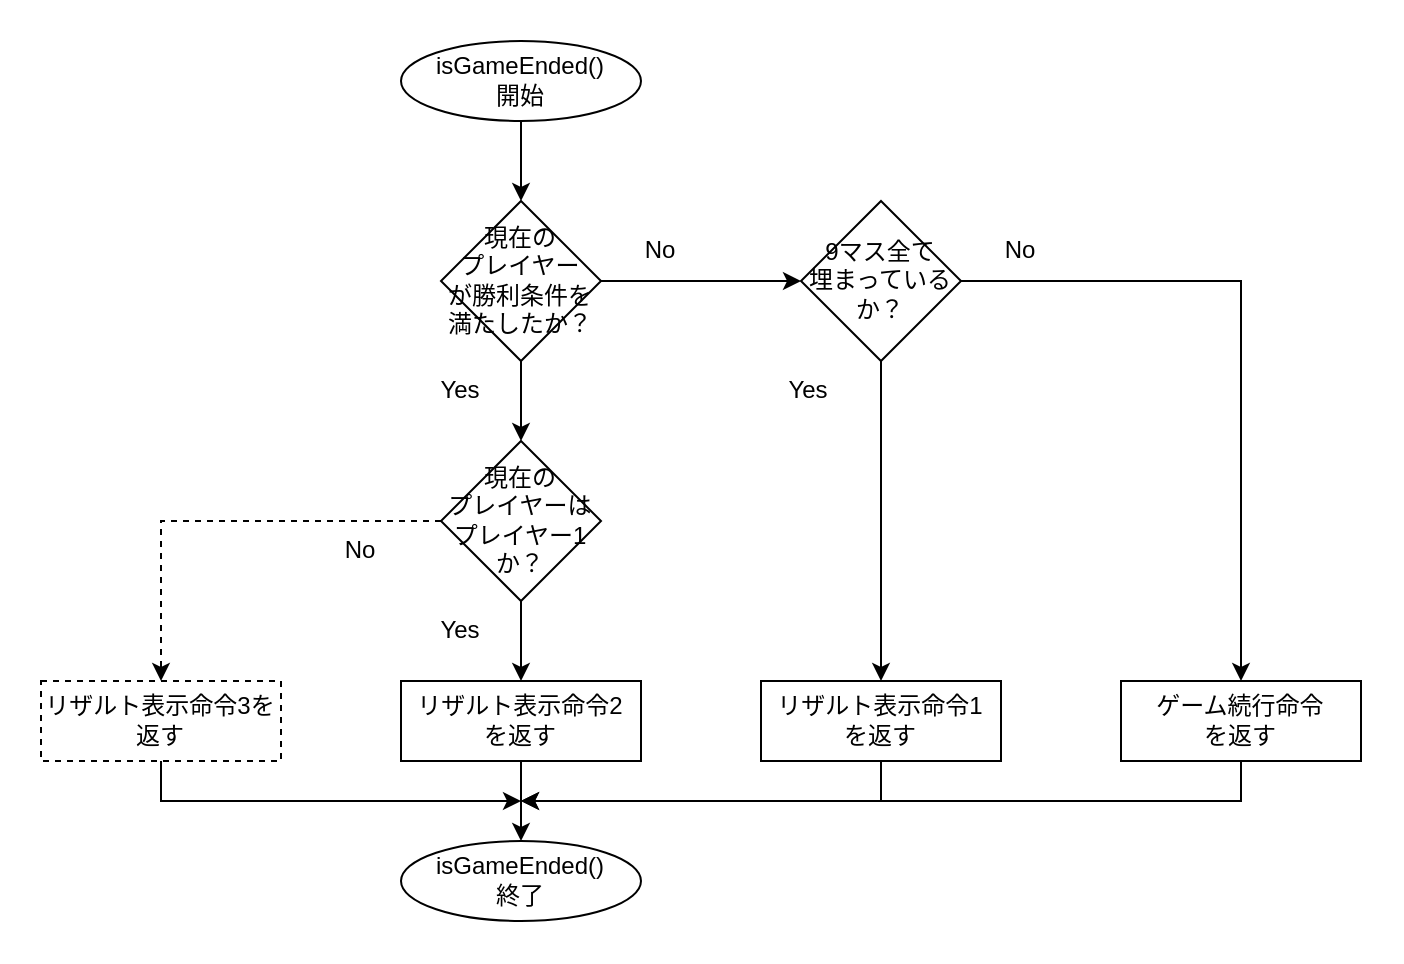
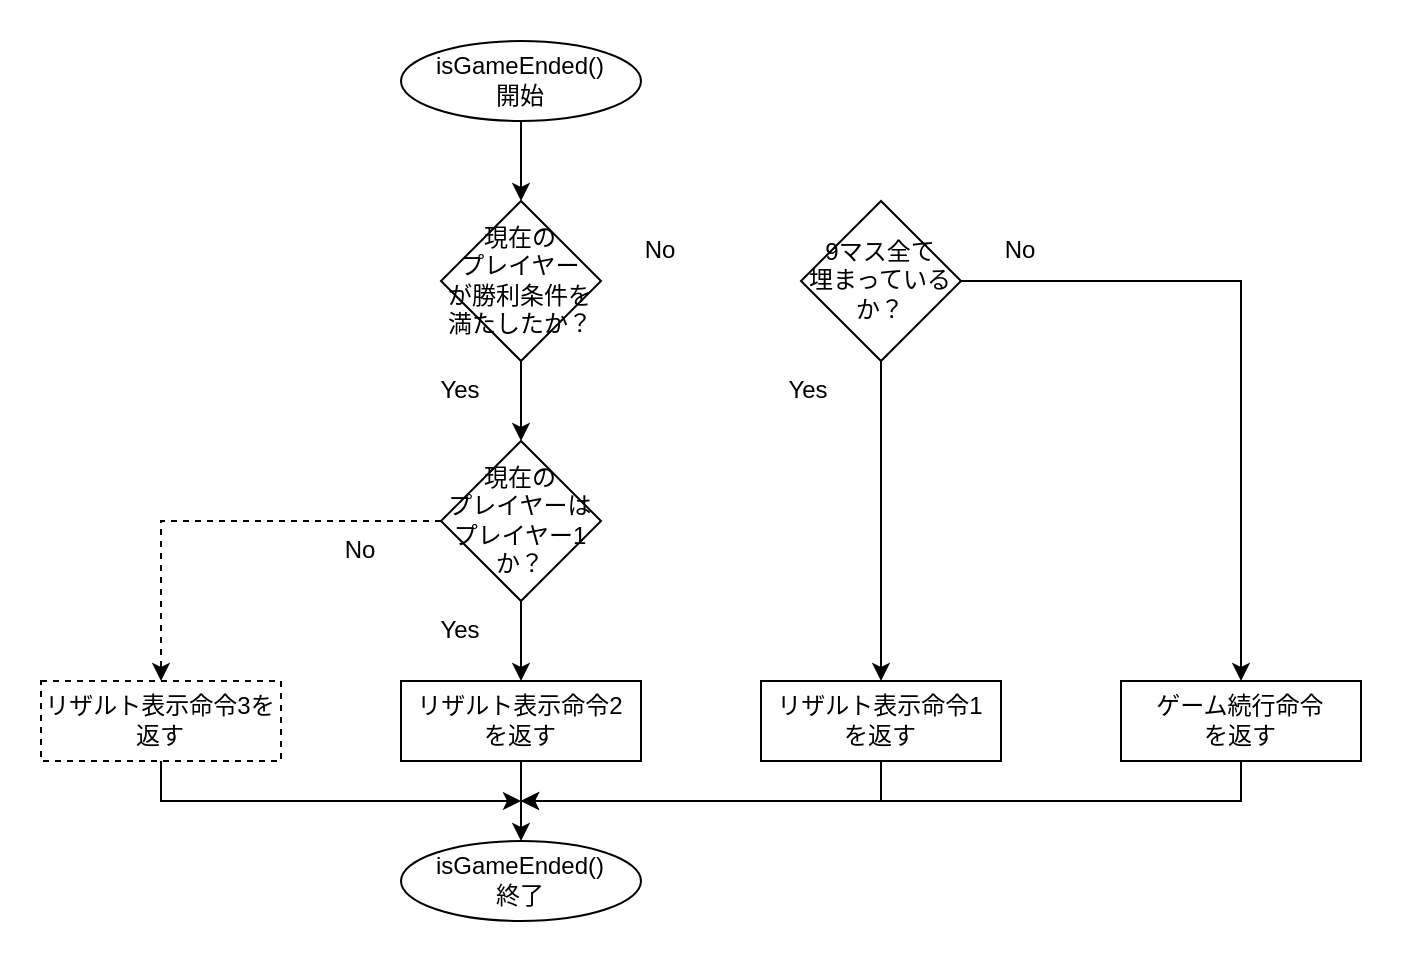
(694, 281) -> none
